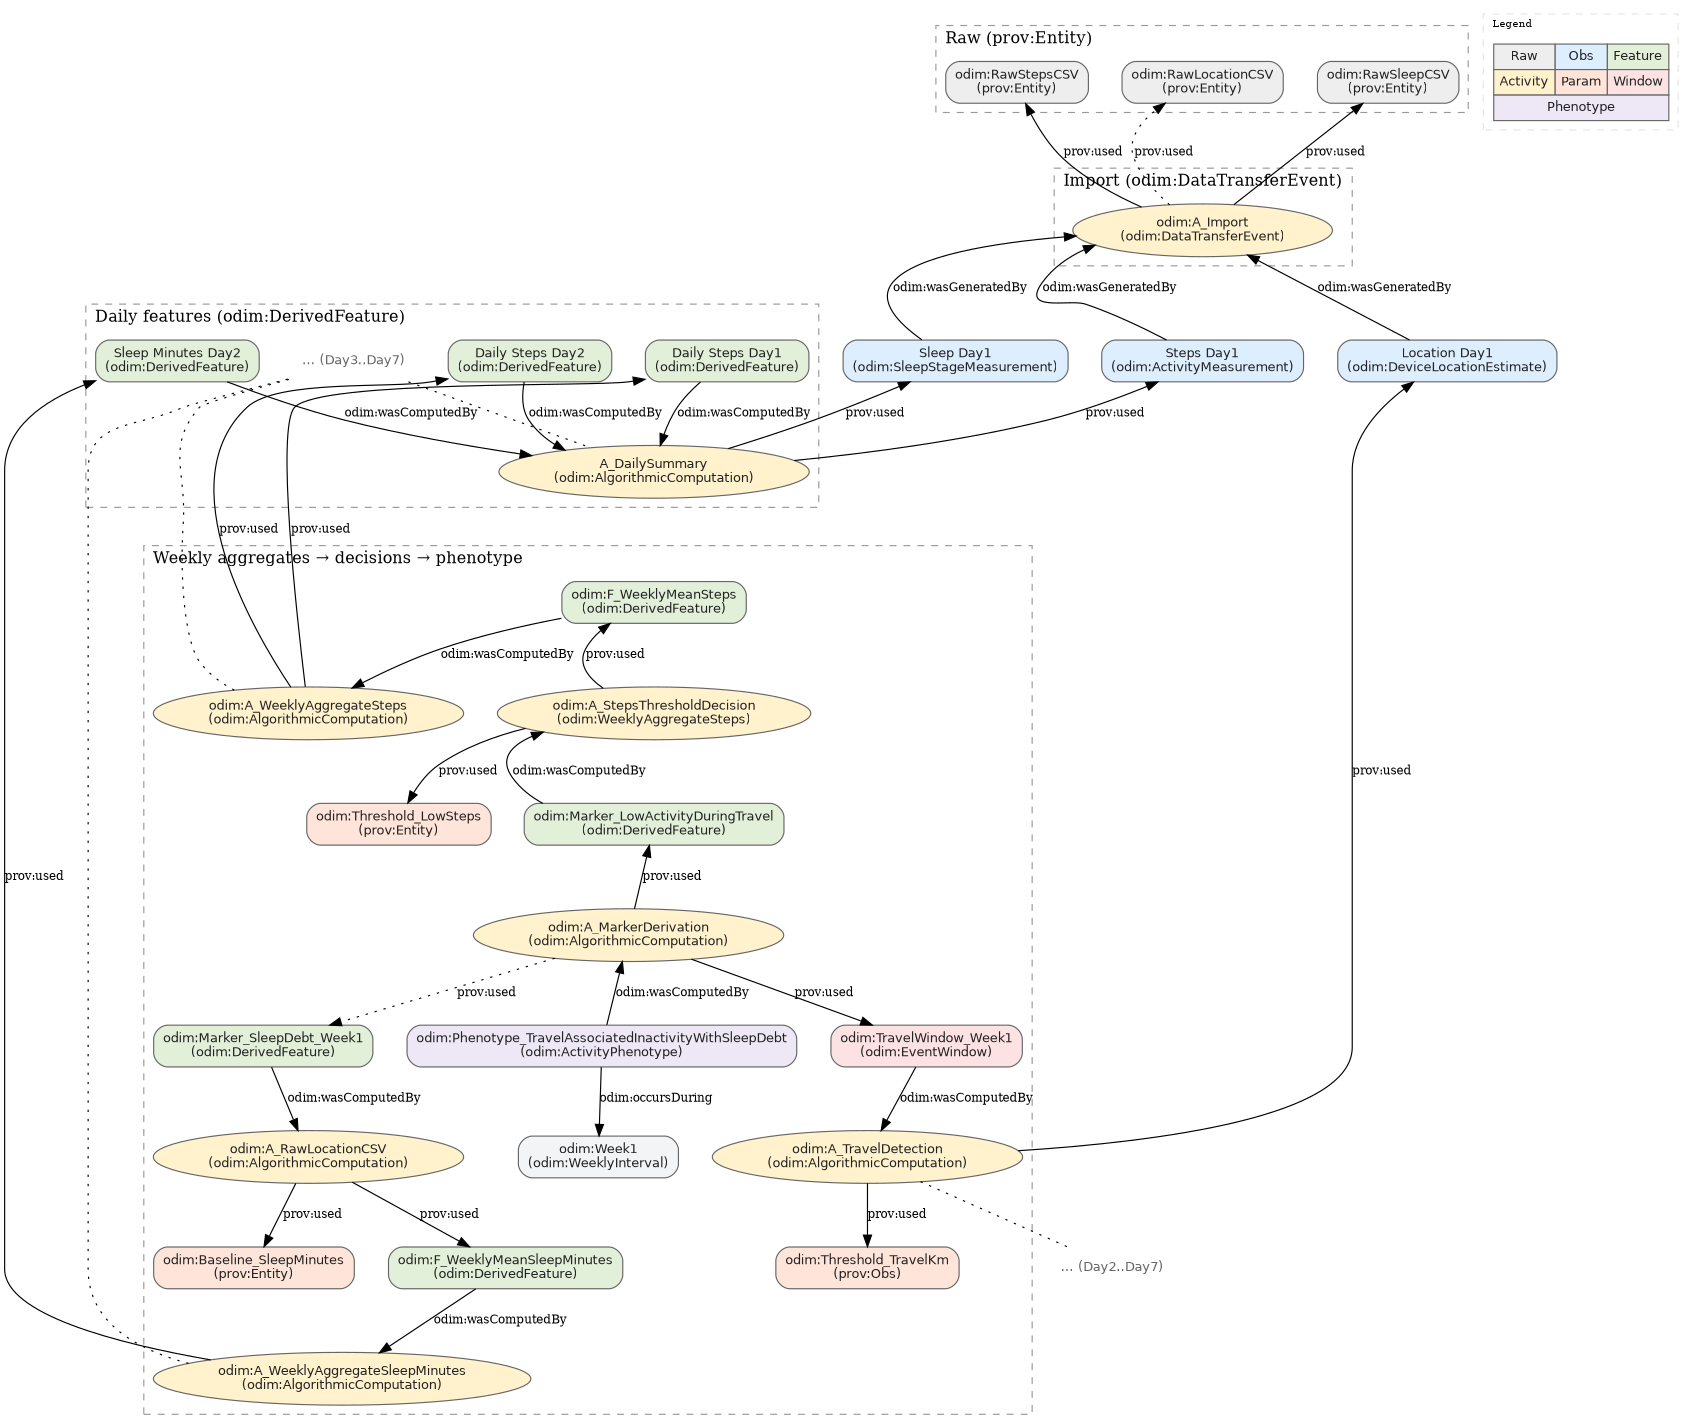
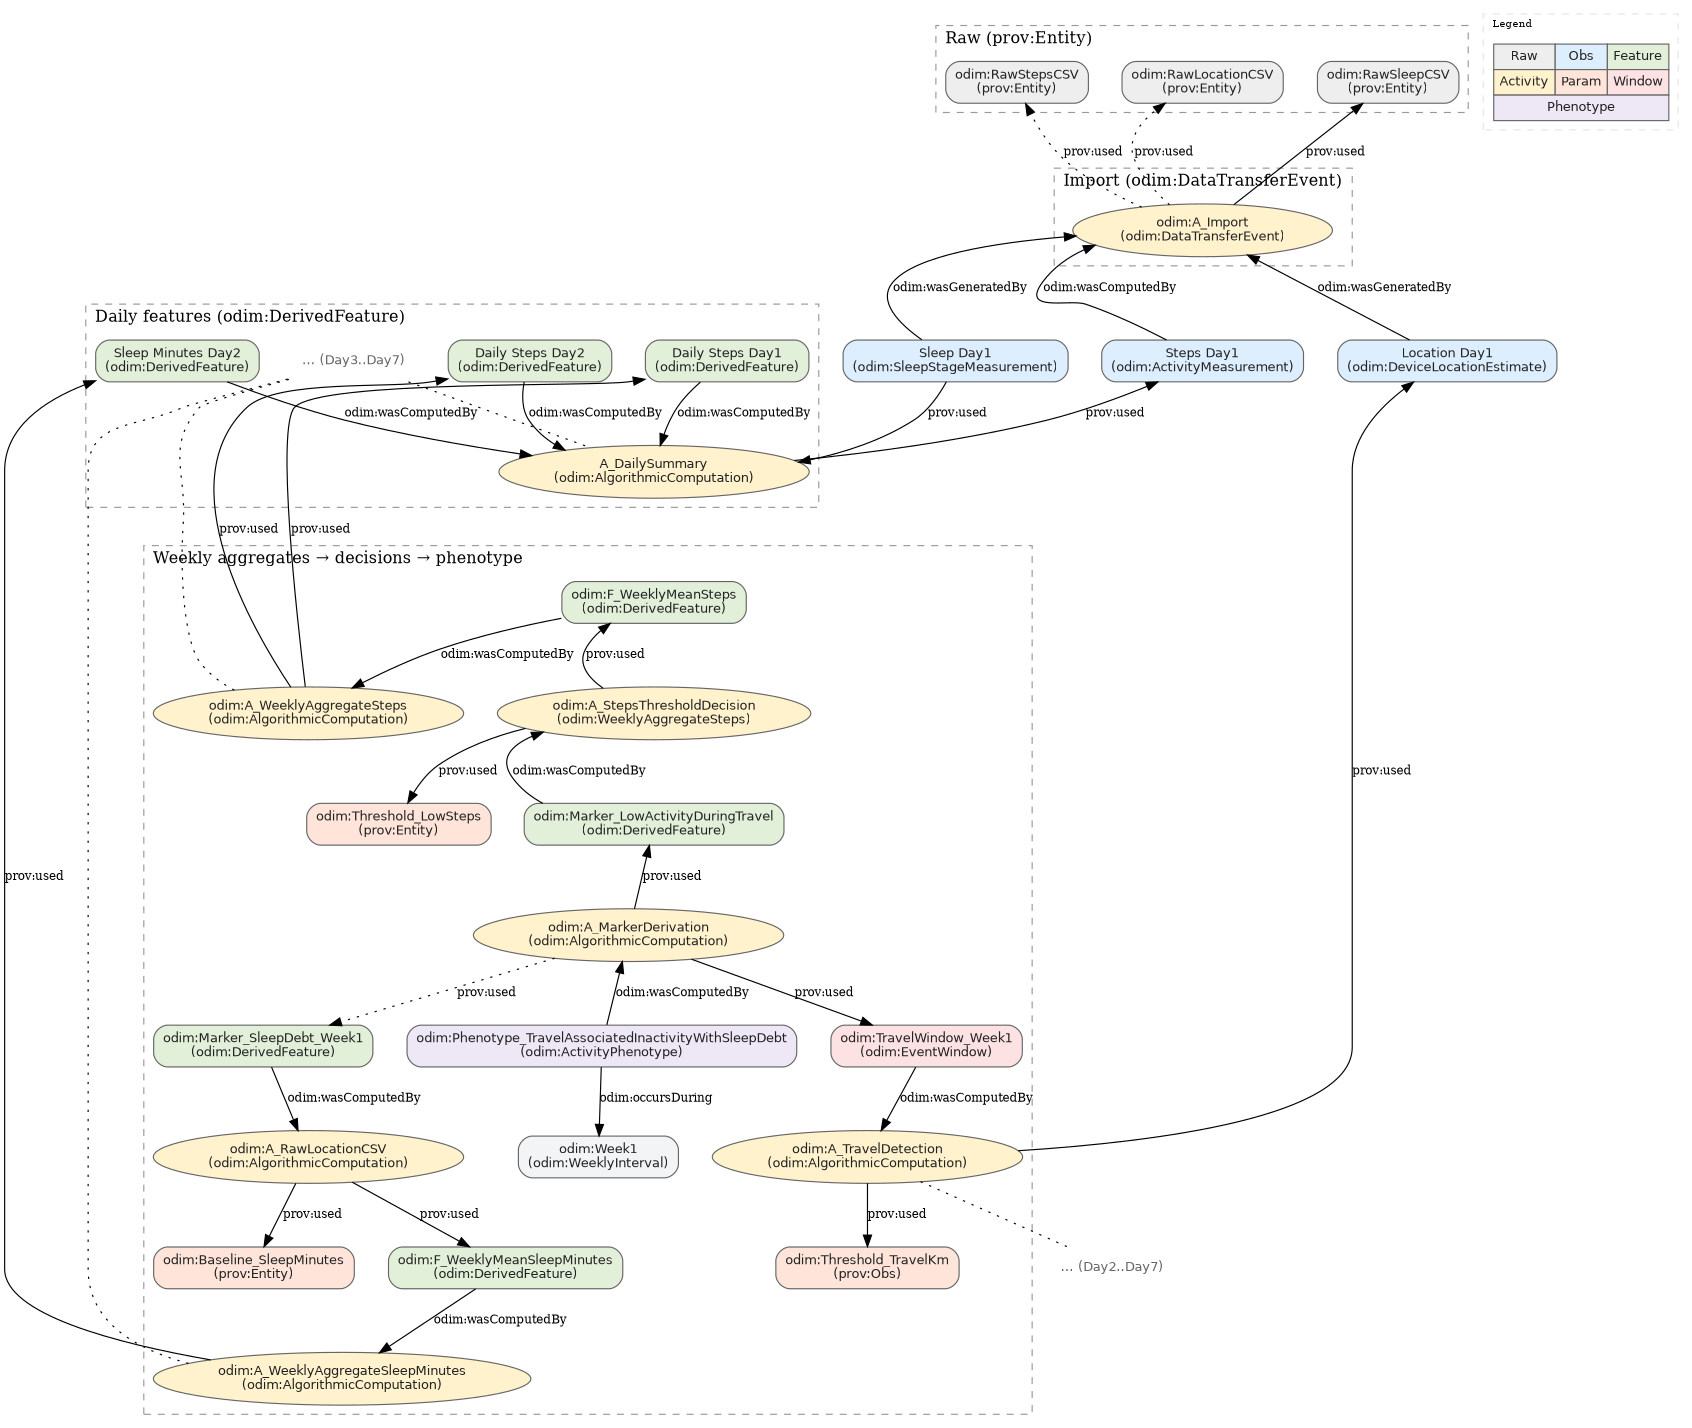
(1087, 177) -> (1087, 177)
(1110, 288) -> (1110, 288)
(810, 421) -> (894, 431)
